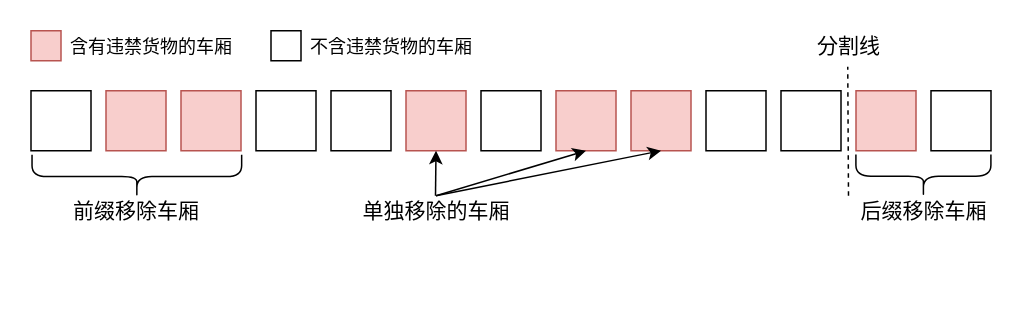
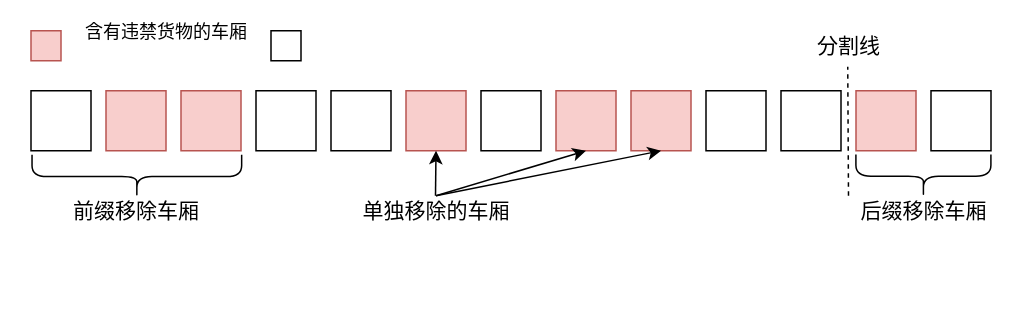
(151, 46) -> (166, 31)
(391, 46) -> none
